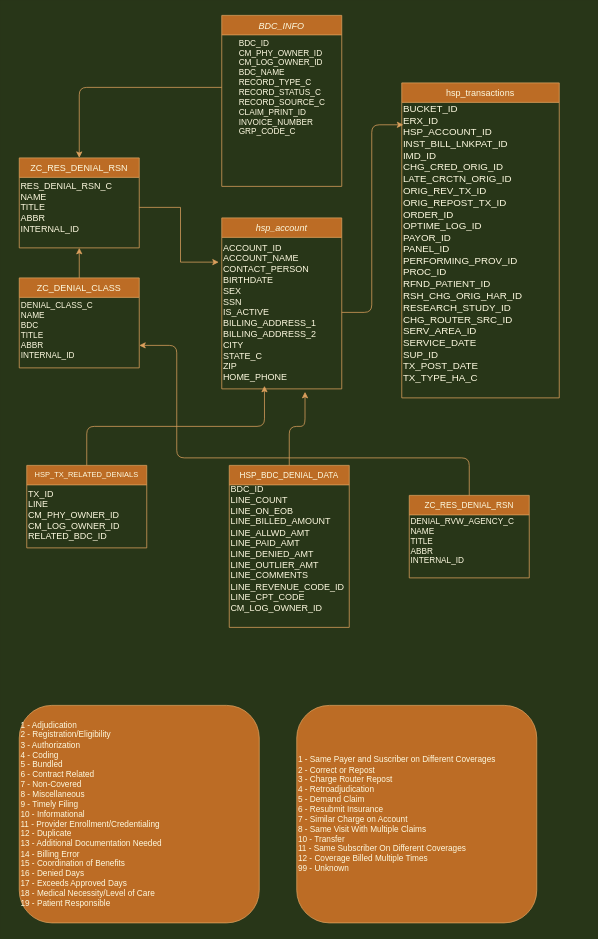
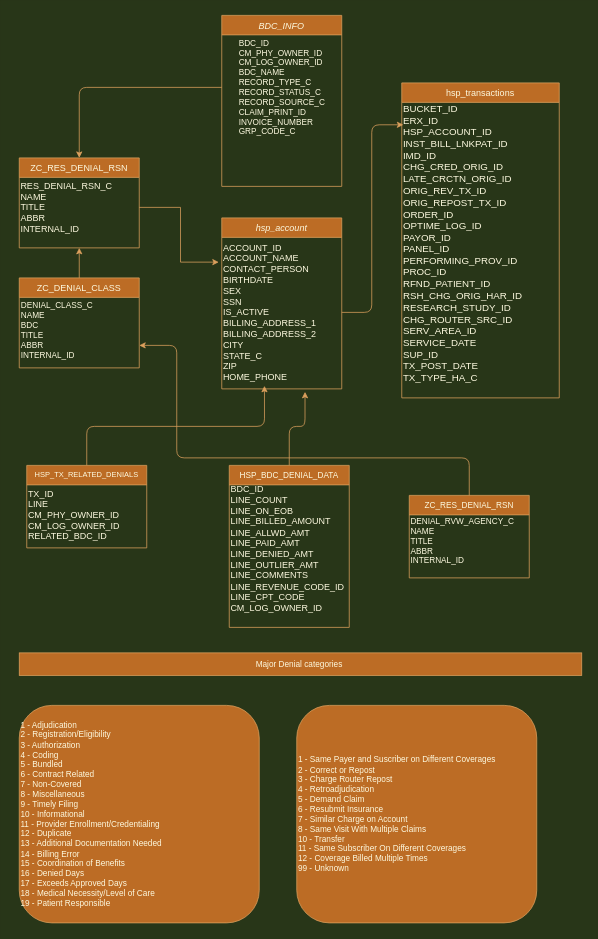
none -> (300, 664)
